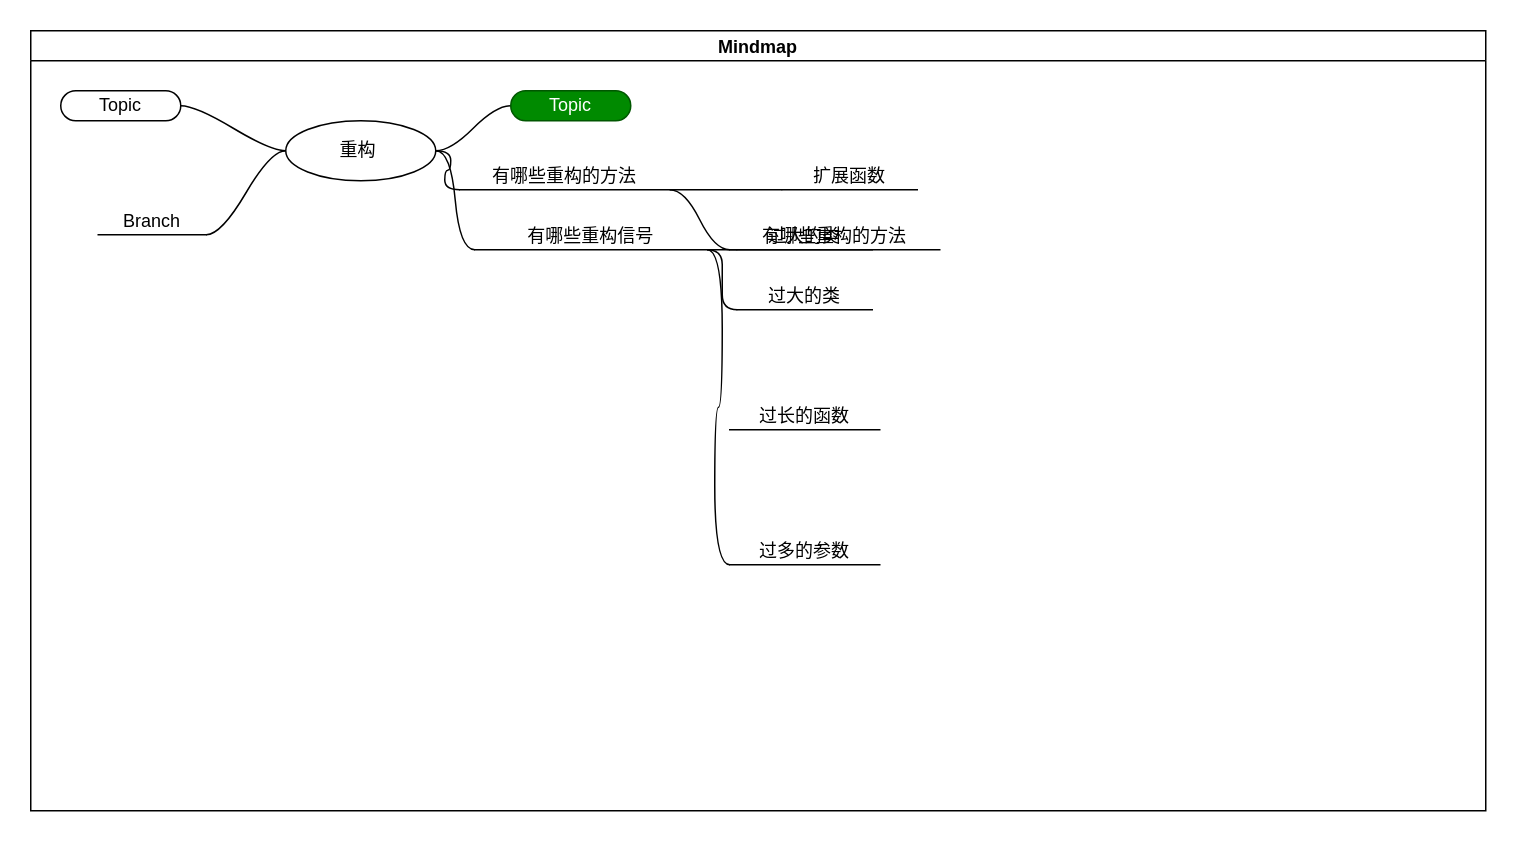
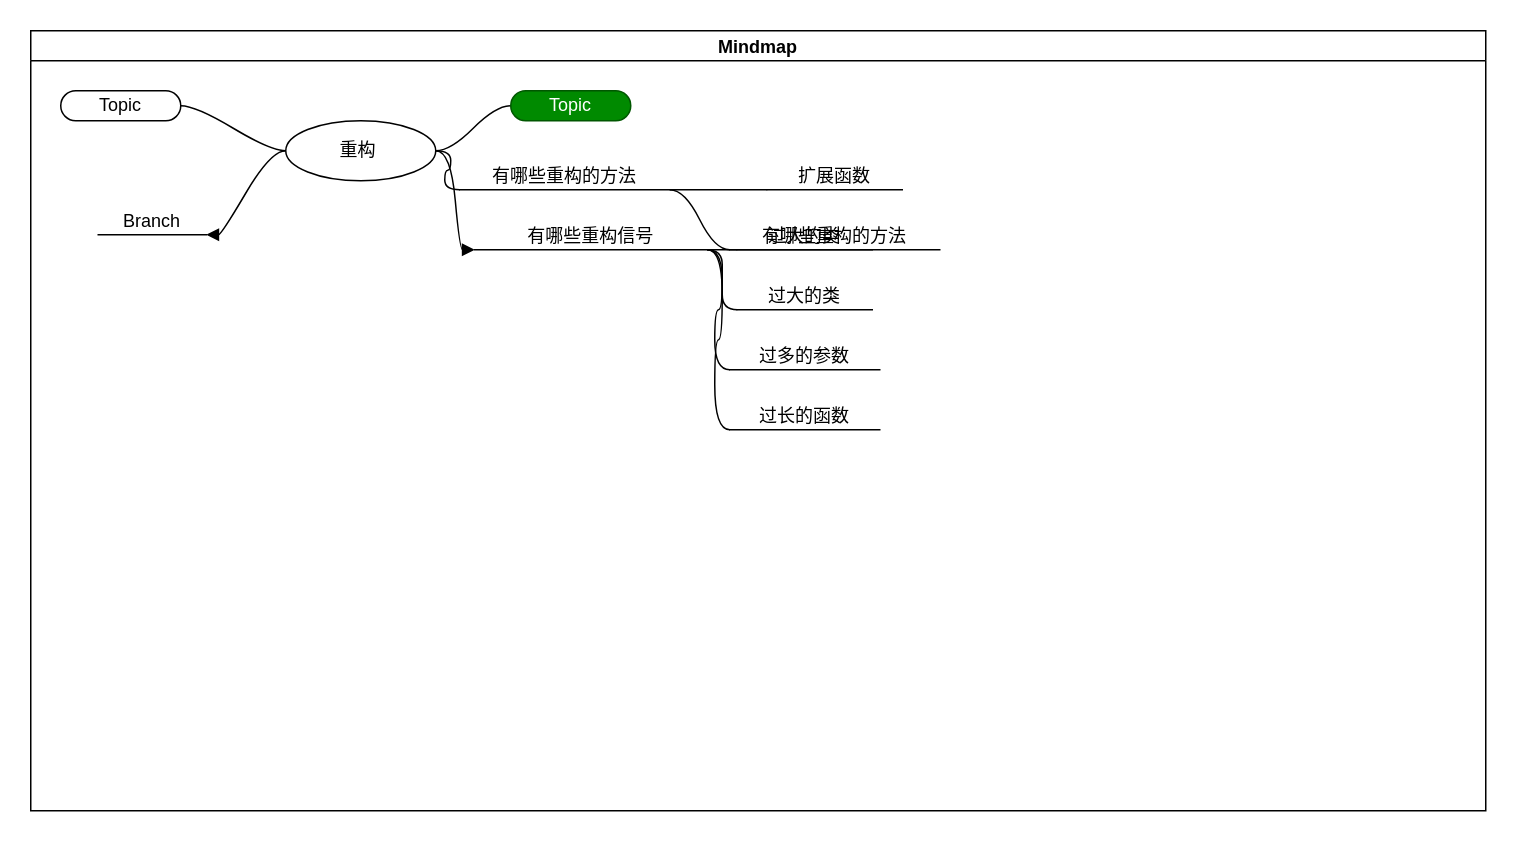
(850, 167) -> (835, 167)
(224, 223) -> (229, 221)
(461, 234) -> (459, 232)
none -> (715, 382)
(805, 542) -> (805, 347)
